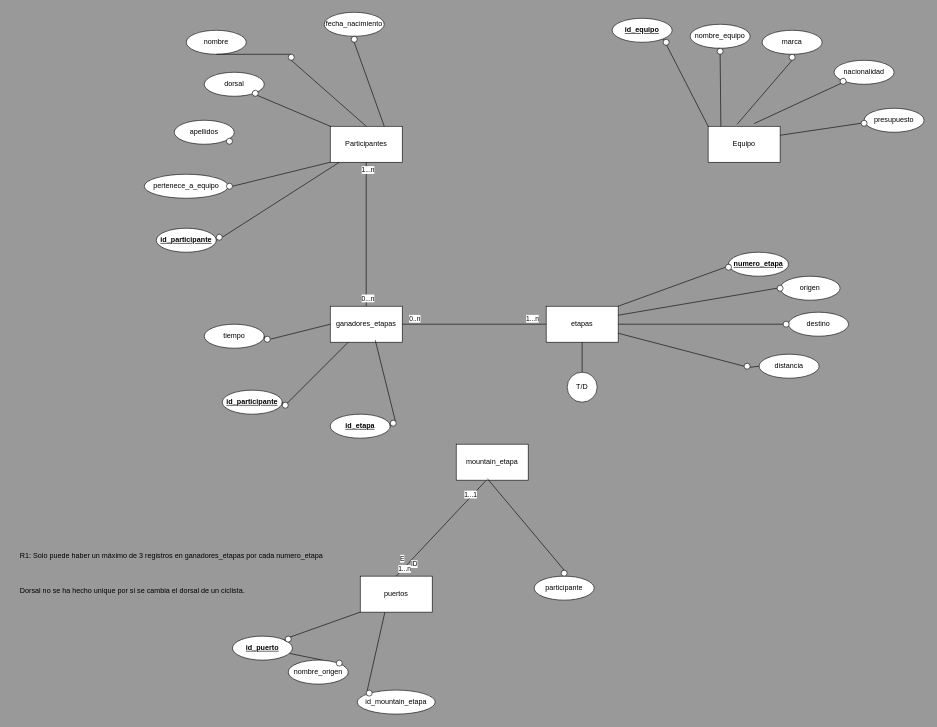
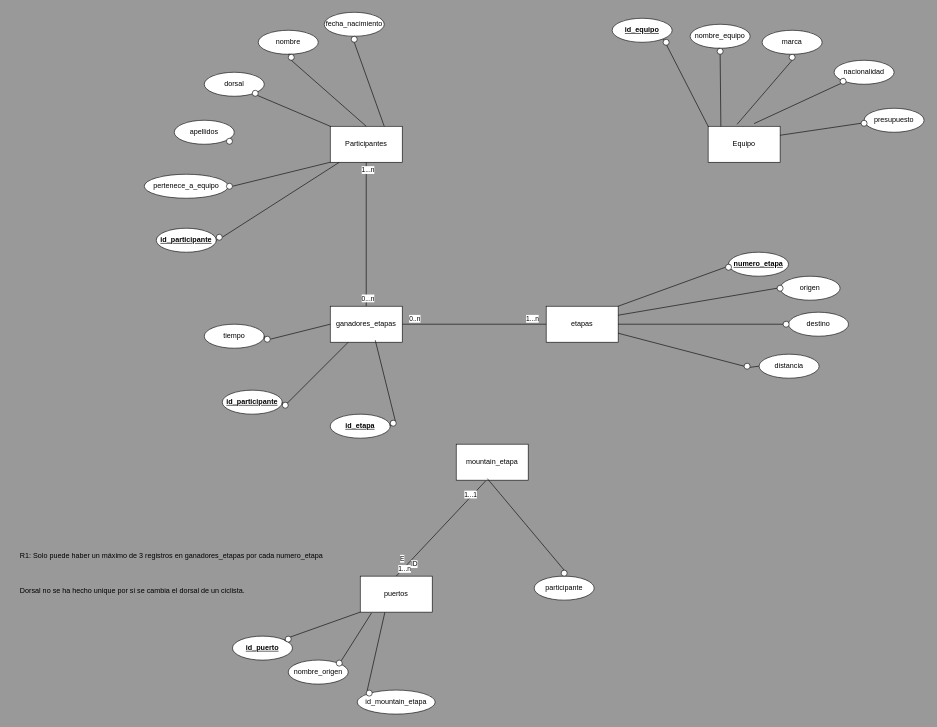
(216, 42) -> (288, 42)
(582, 357) -> none
(582, 387) -> none
(306, 657) -> (356, 638)
